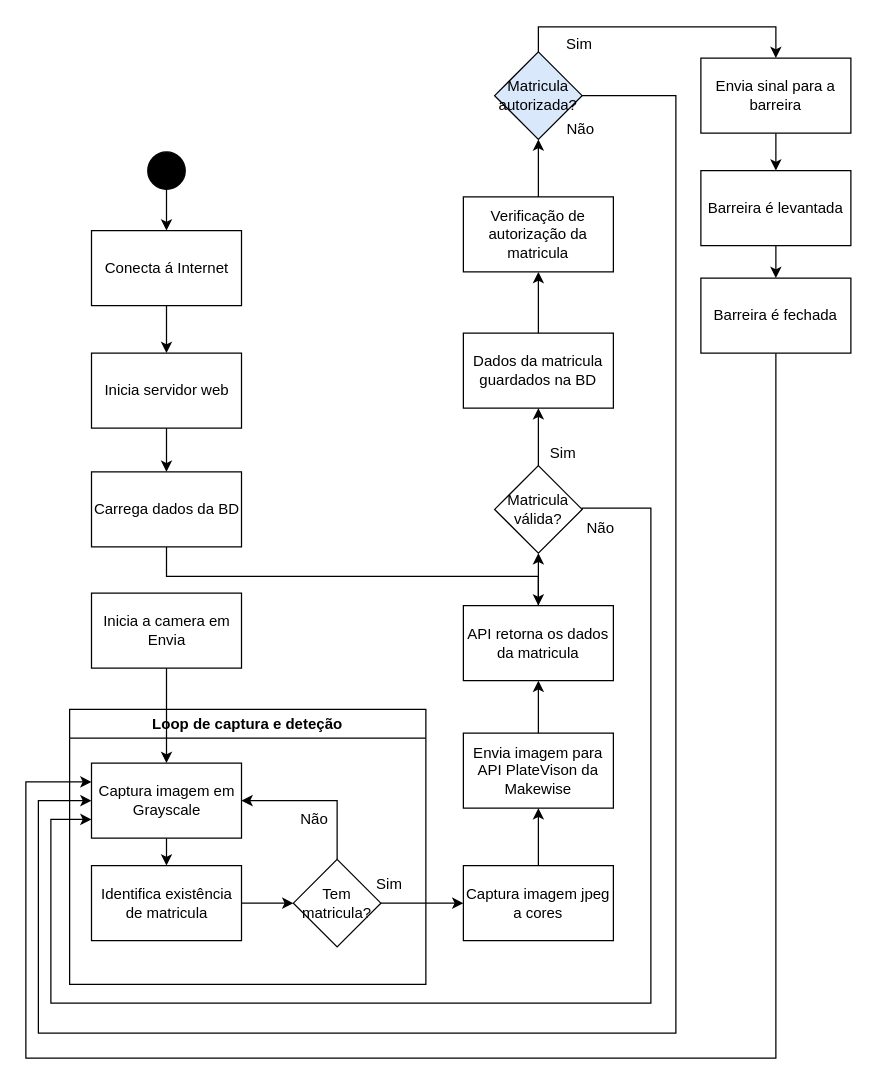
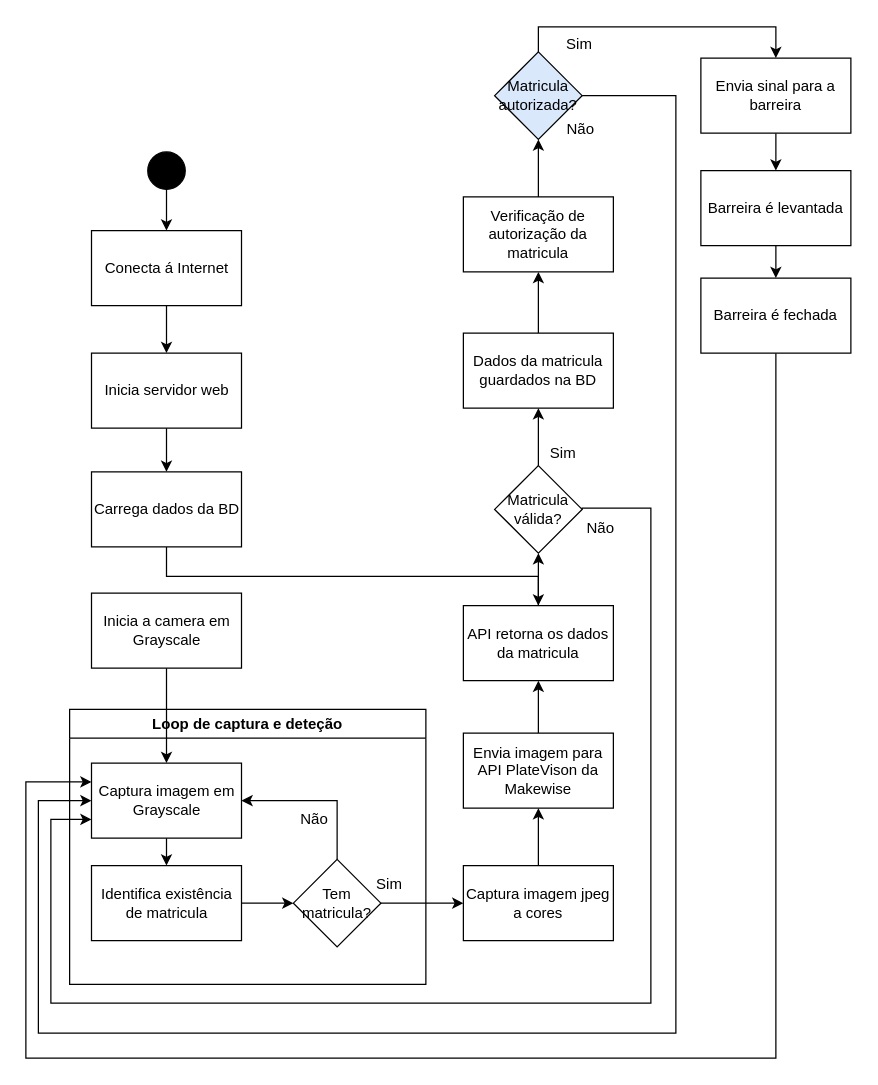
(167, 631) -> (167, 631)
